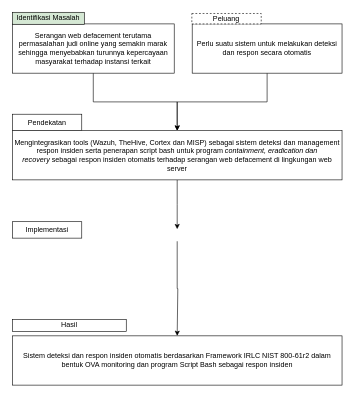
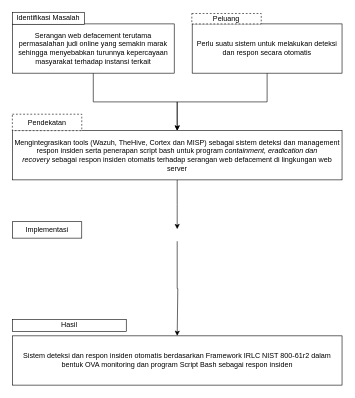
(48, 18) -> (48, 18)
(47, 123) -> (47, 123)
